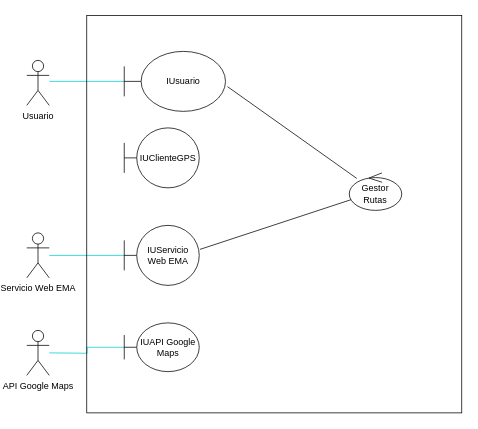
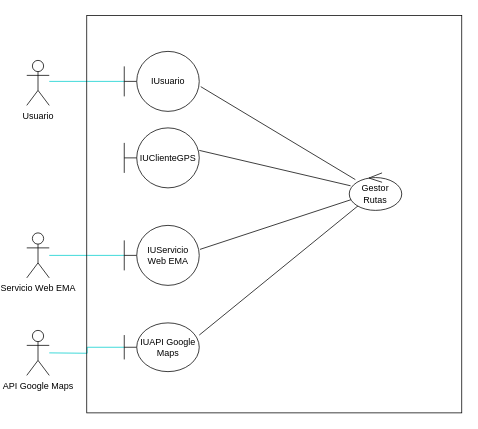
(175, 81) -> (162, 81)
none -> (275, 168)
none -> (279, 270)
